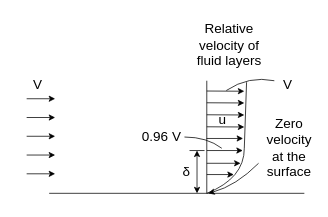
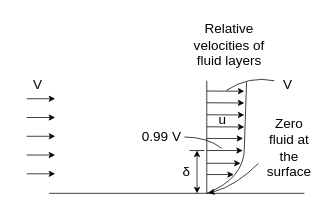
(229, 45) -> (229, 45)
(162, 137) -> (162, 137)
(289, 148) -> (289, 148)
